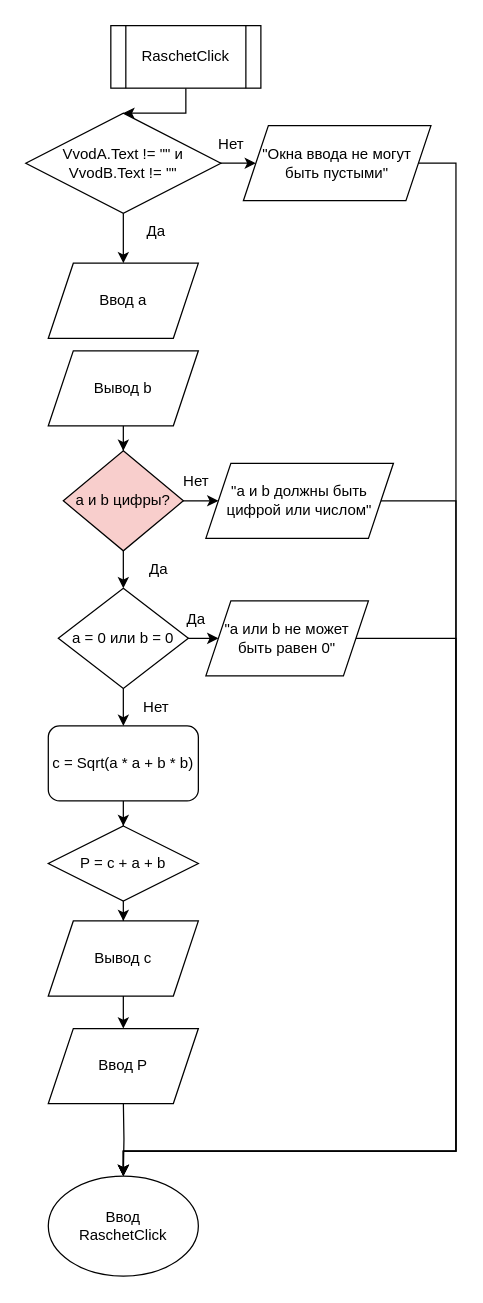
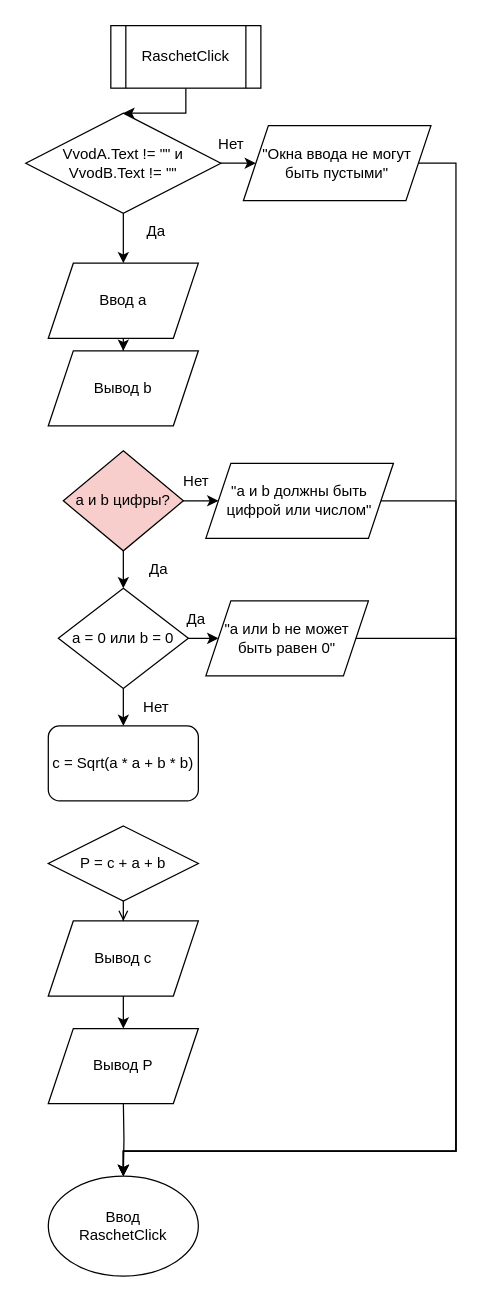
none -> (123, 344)
(123, 443) -> none
(123, 818) -> none
(123, 911) -> (123, 913)
(123, 1066) -> (123, 1066)
